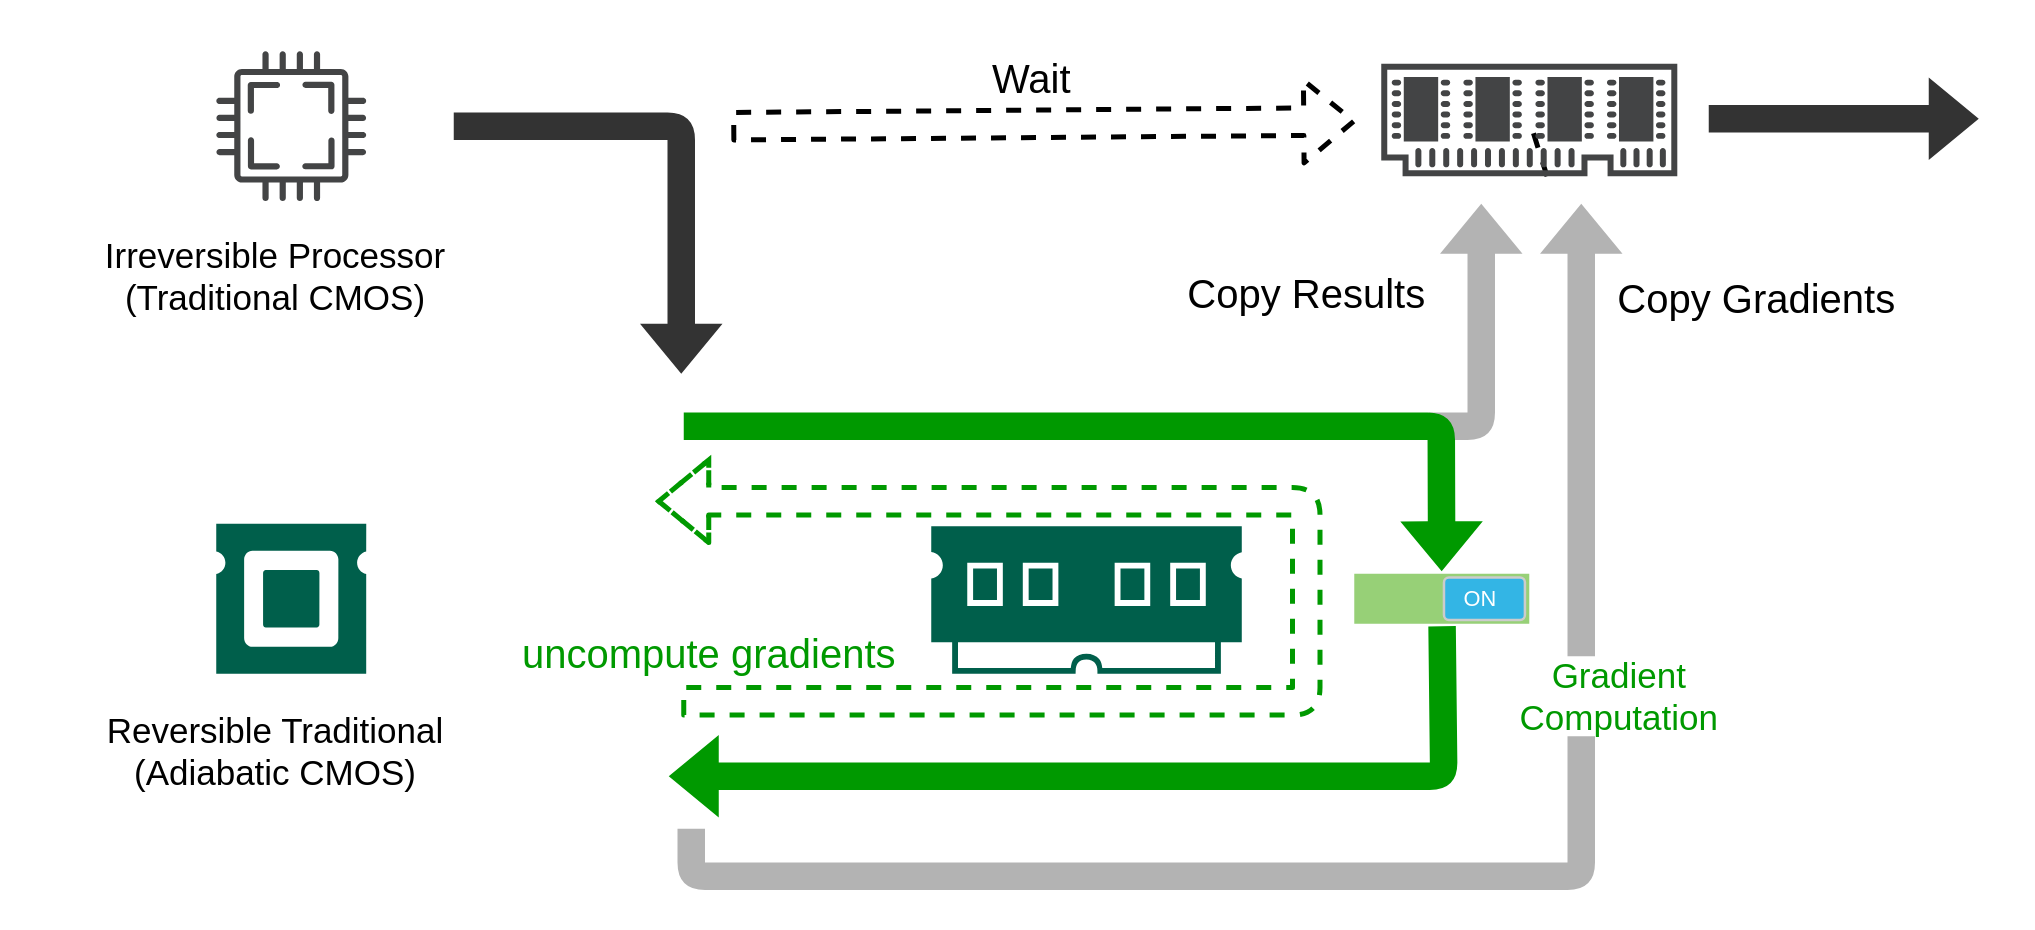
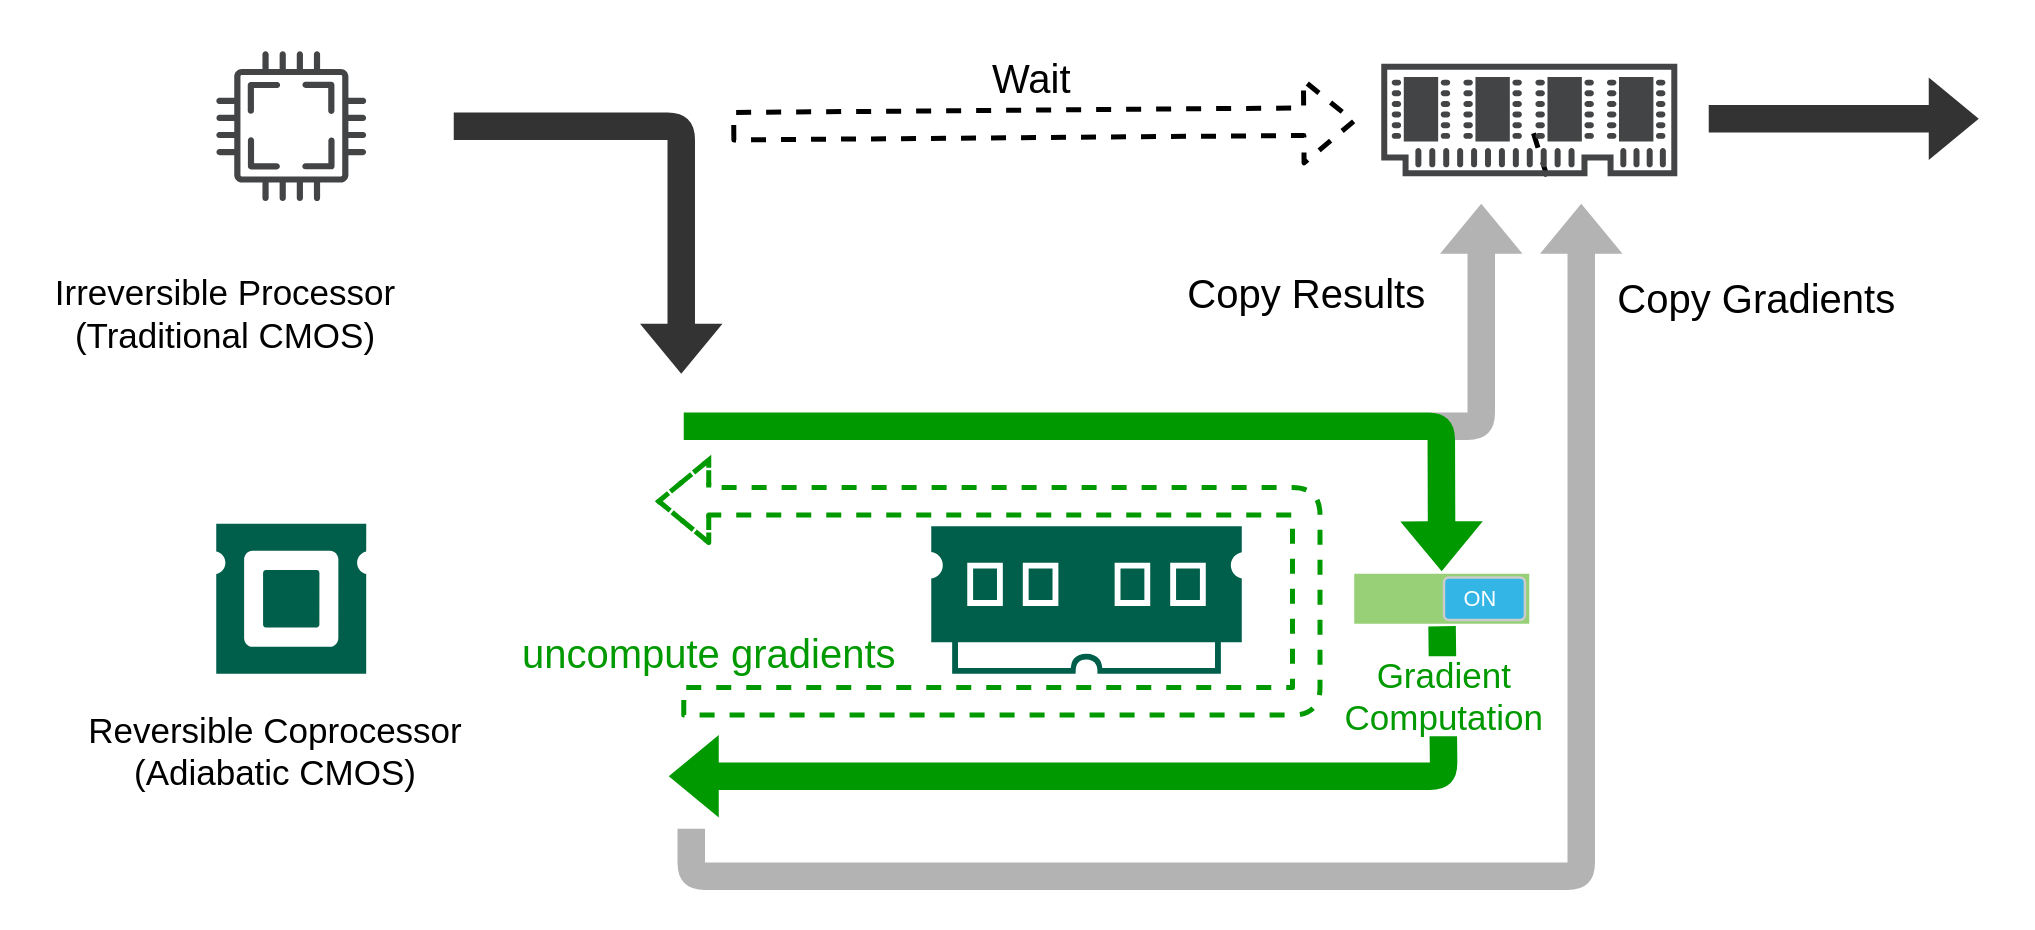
(276, 276) -> (226, 314)
(1620, 696) -> (1445, 696)
(276, 751) -> (276, 751)
